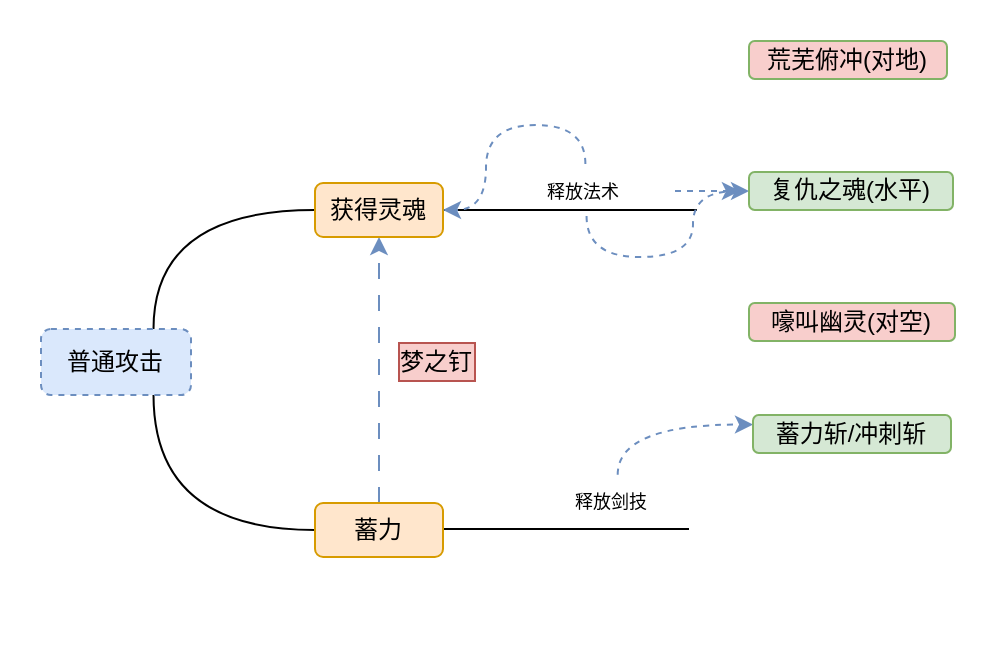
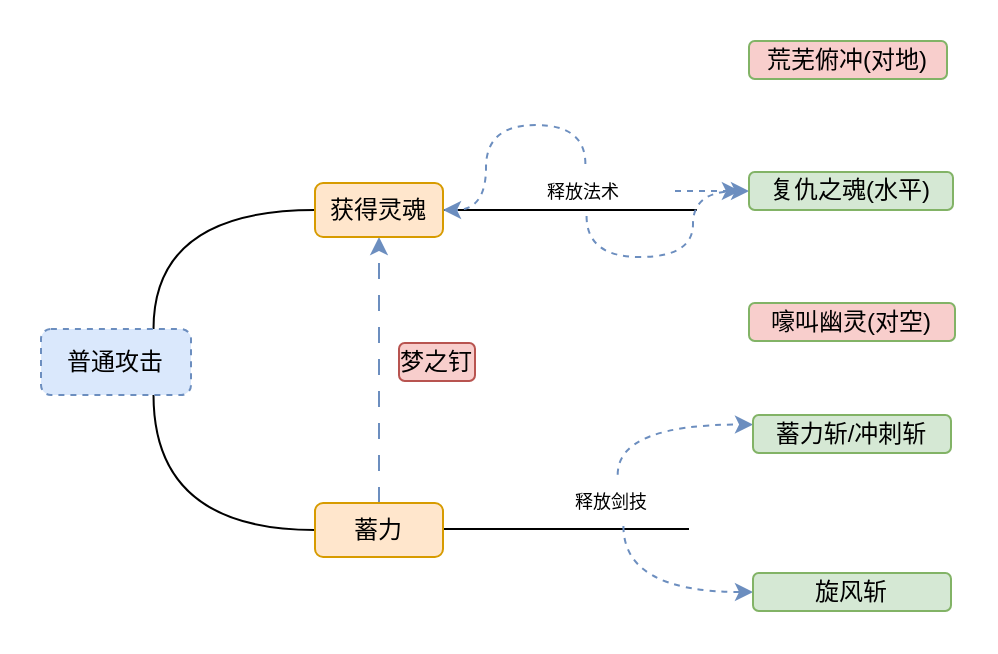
(437, 362) -> (437, 362)
none -> (666, 582)
none -> (852, 592)
